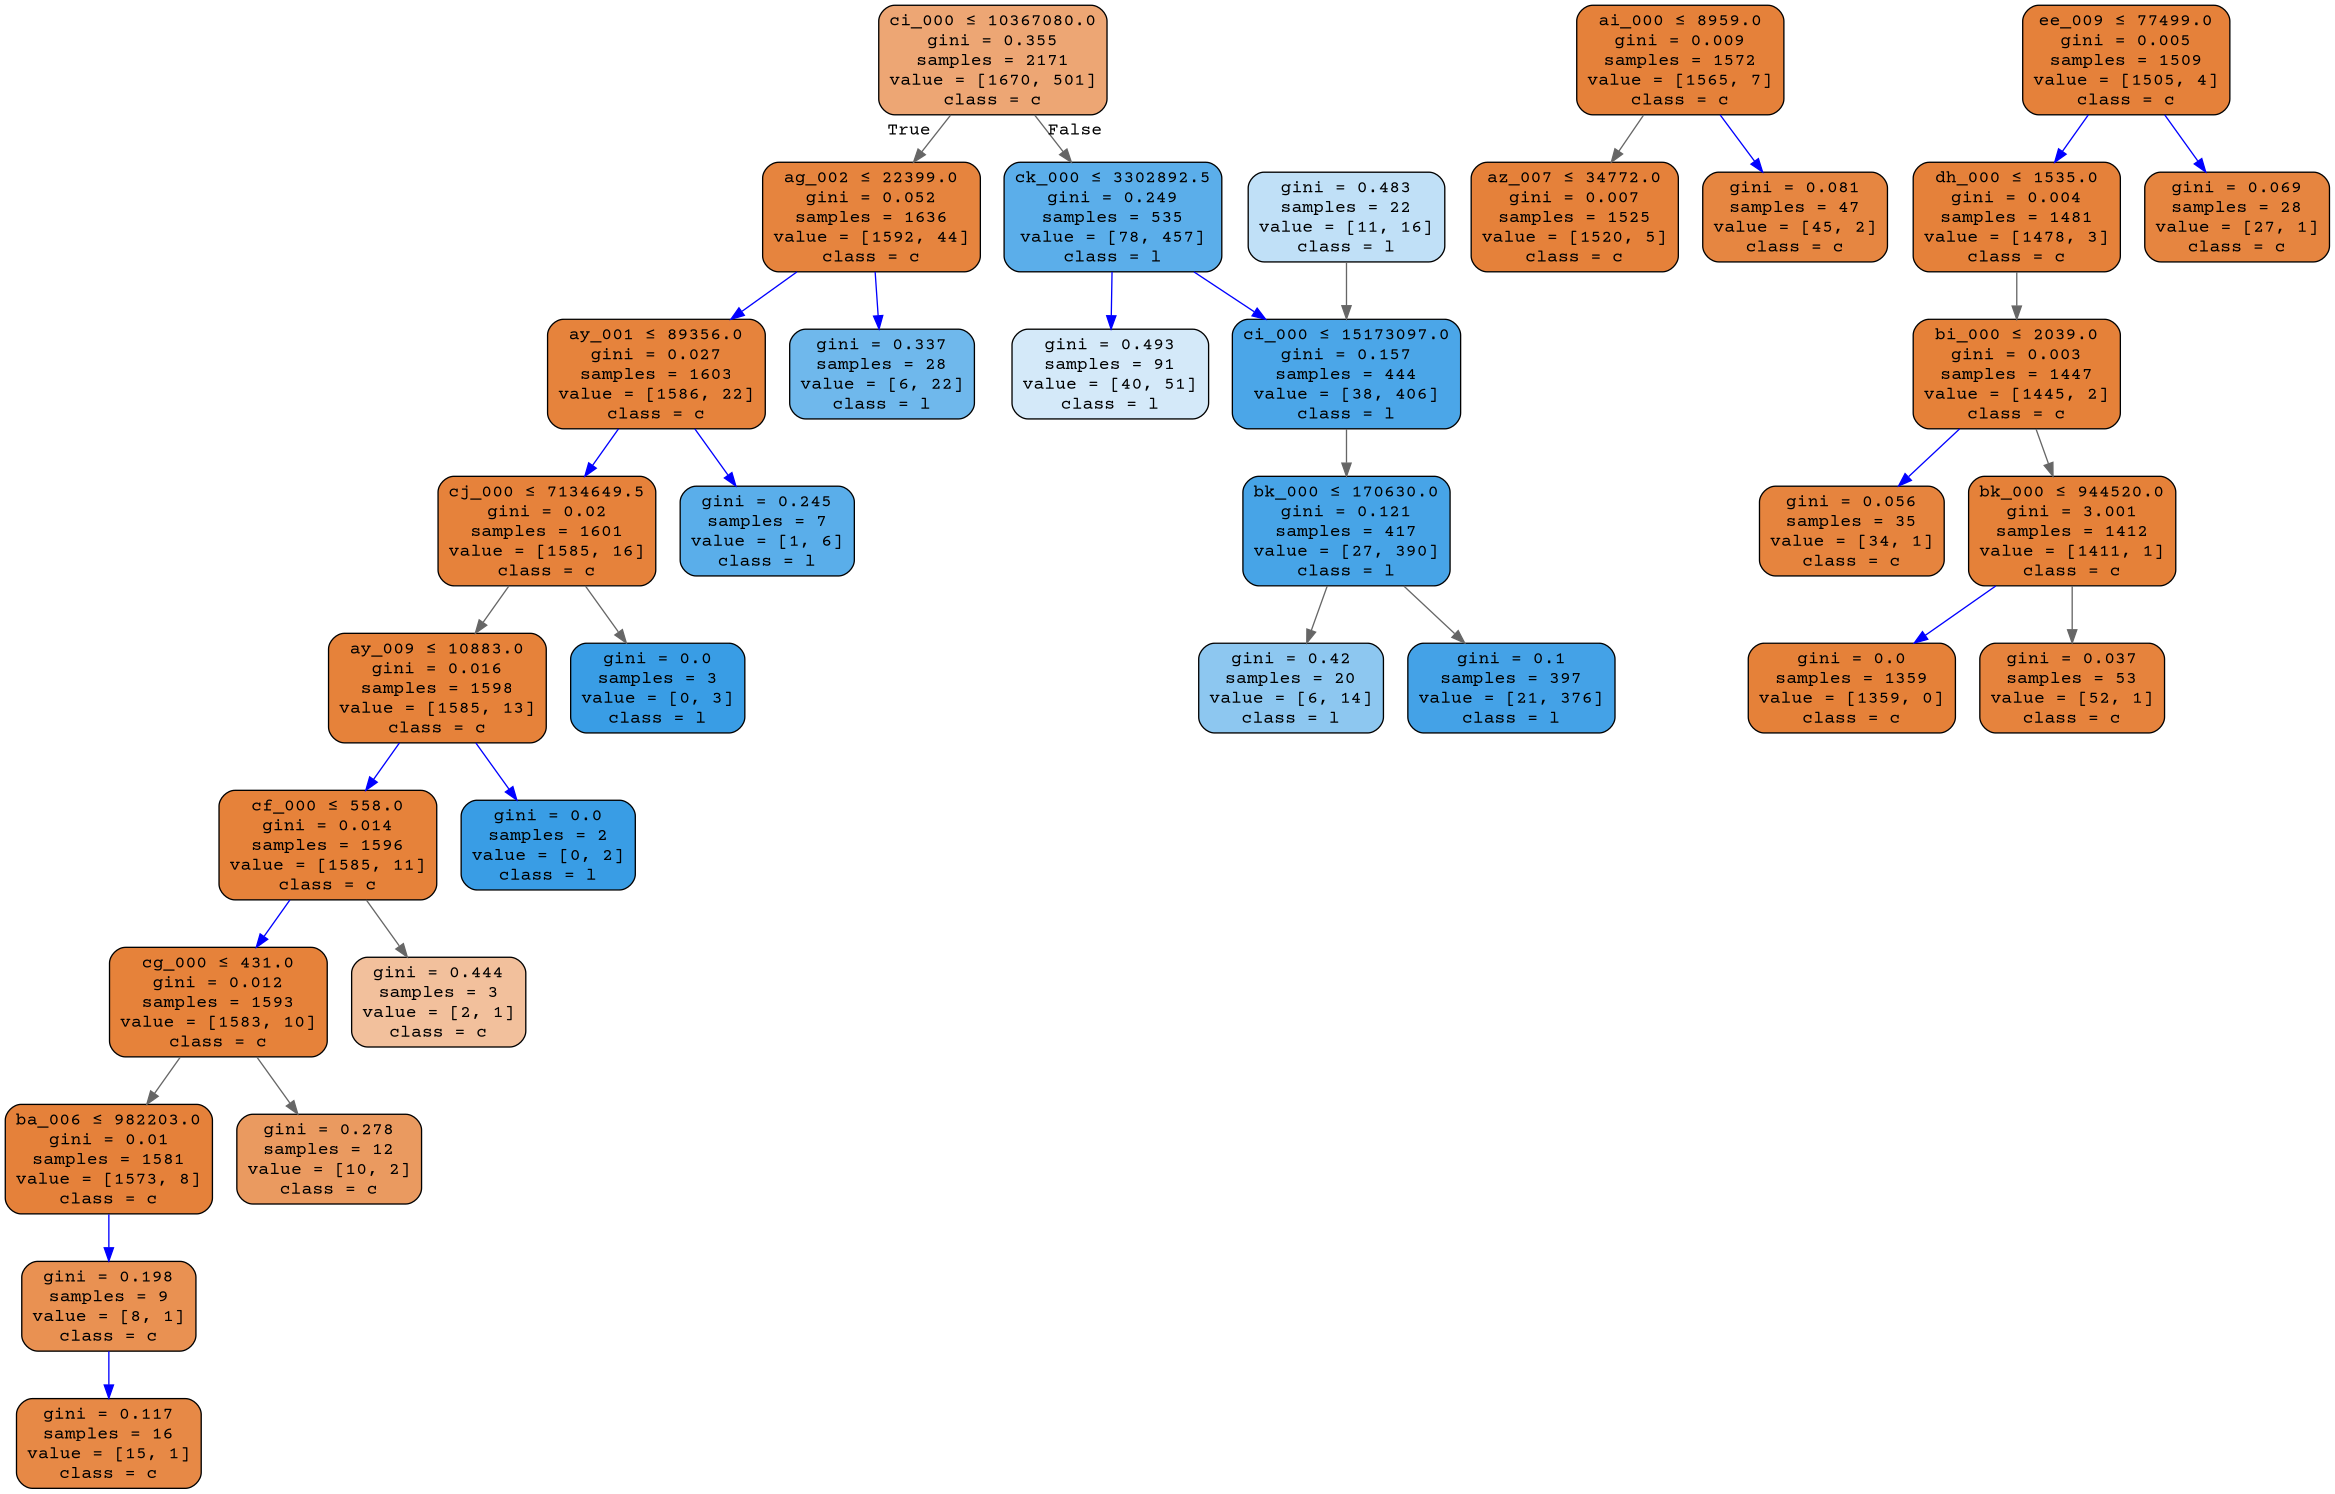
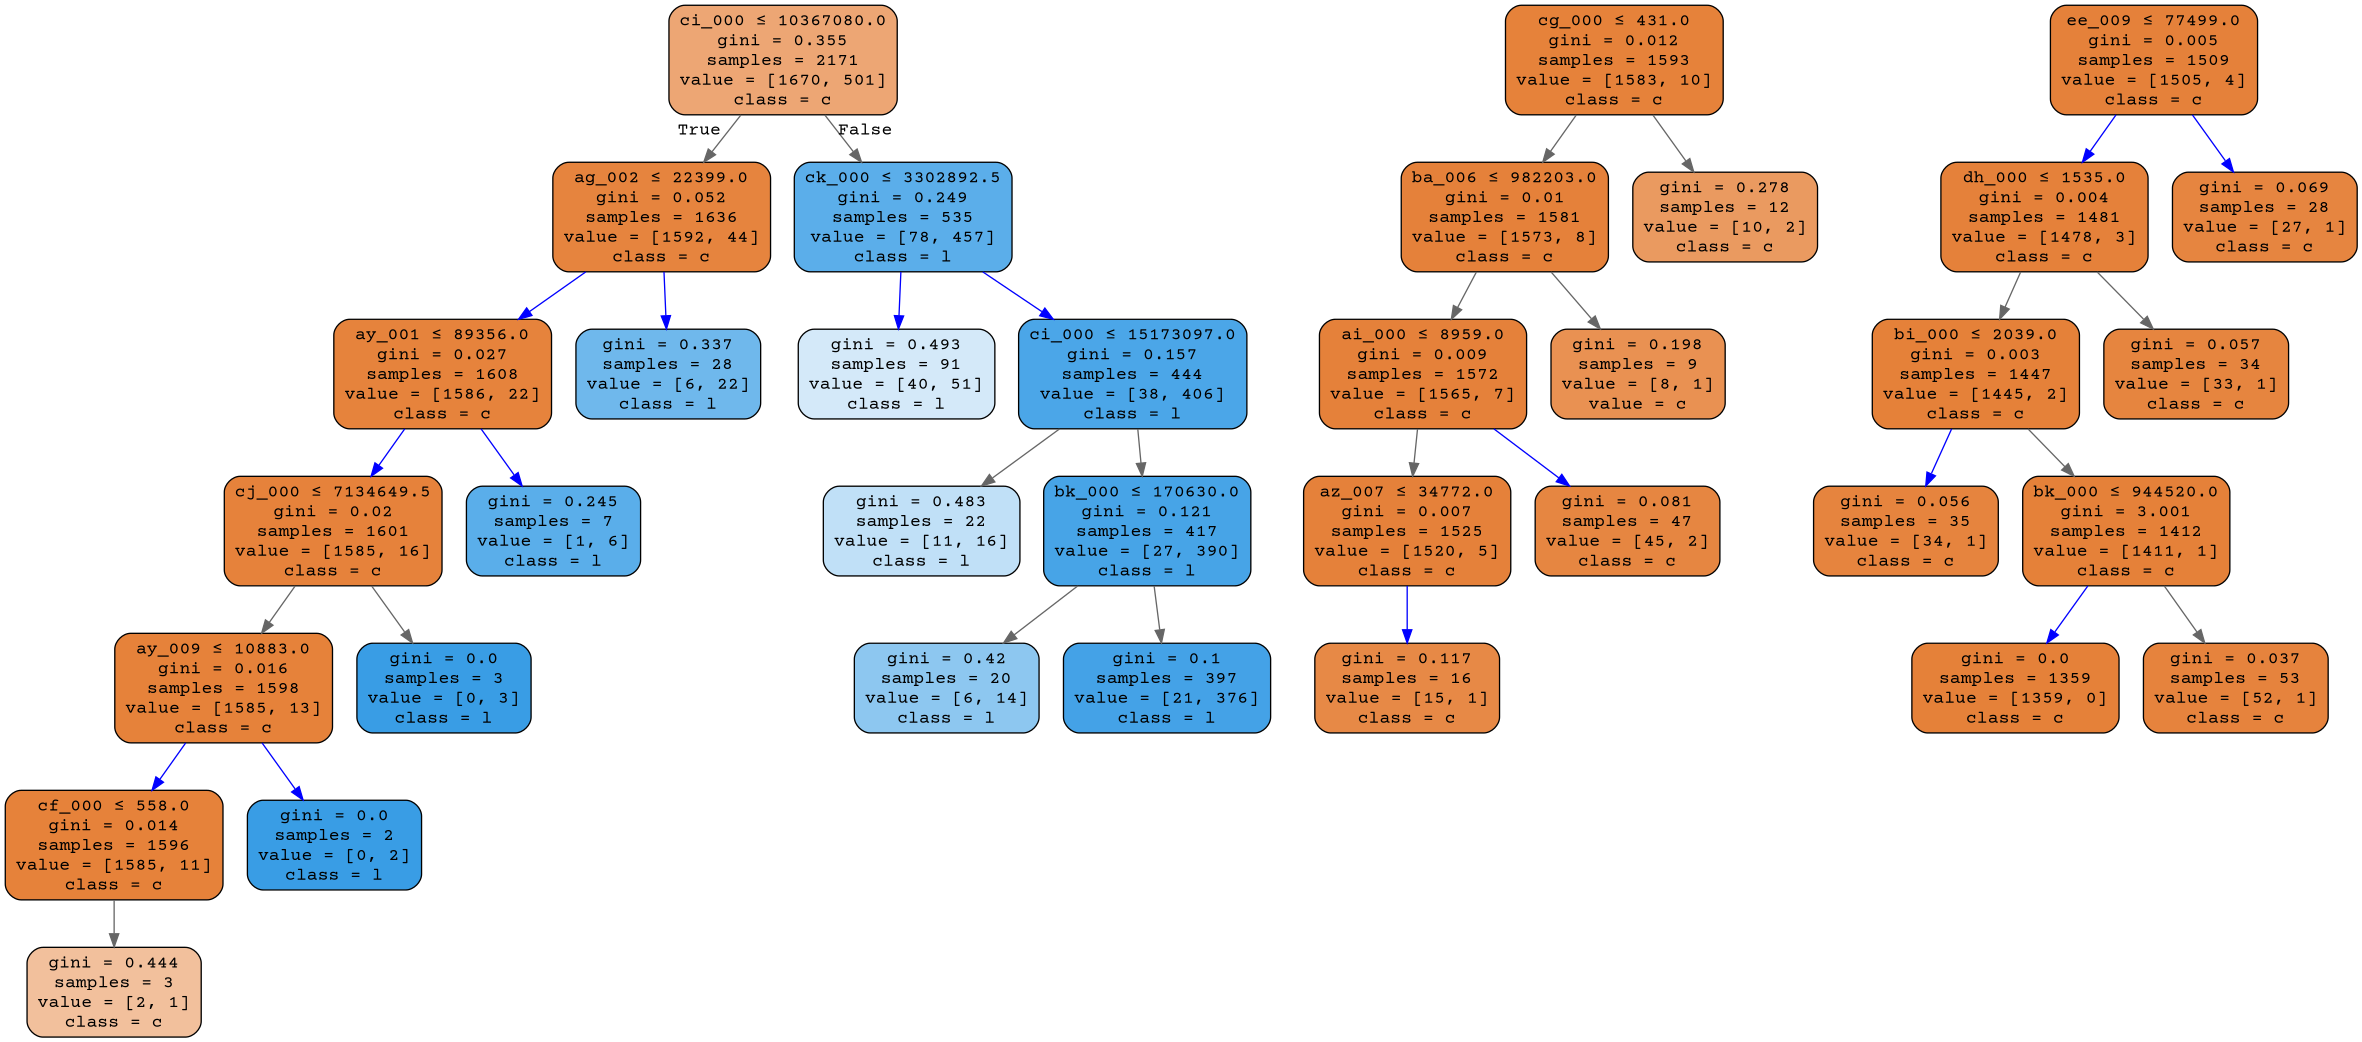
(1346, 284) -> (1026, 453)
none -> (1467, 290)
(656, 373) -> (443, 373)
none -> (2196, 374)
(277, 918) -> none
(109, 1231) -> (1571, 295)
(109, 1335) -> (1638, 403)
(109, 1368) -> (1407, 608)
